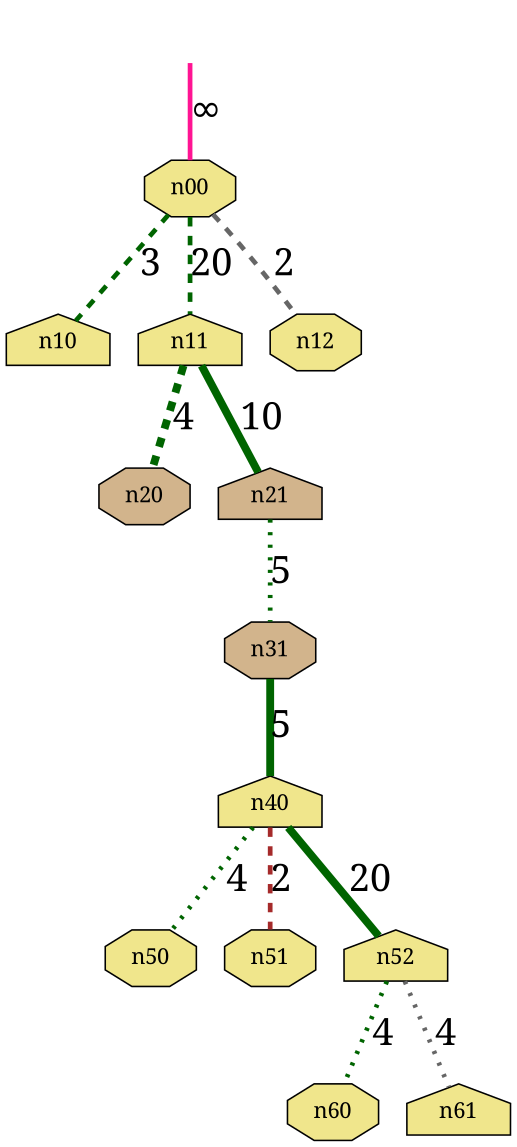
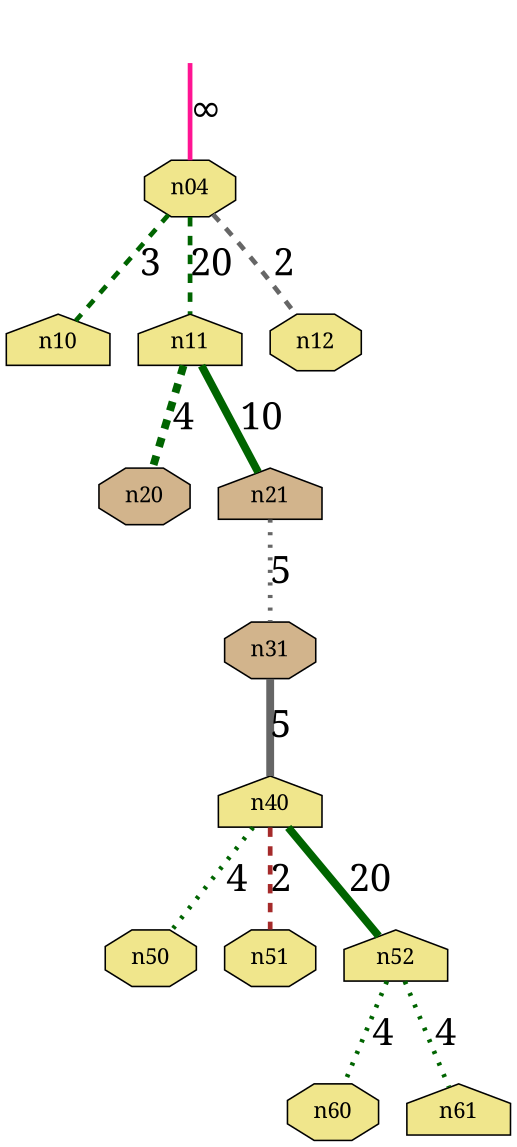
(190, 188) -> (190, 188)
(270, 571) -> (270, 571)
(270, 727) -> (270, 727)
(427, 1034) -> (427, 1034)
